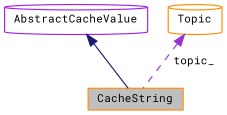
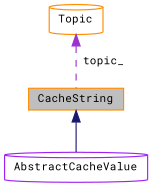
(111, 66) -> (76, 137)
